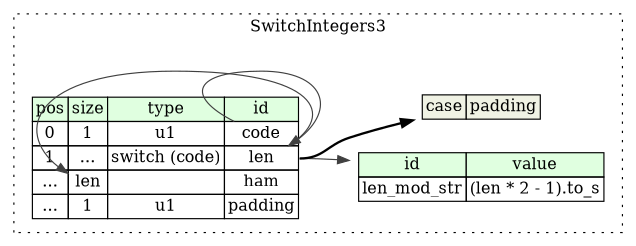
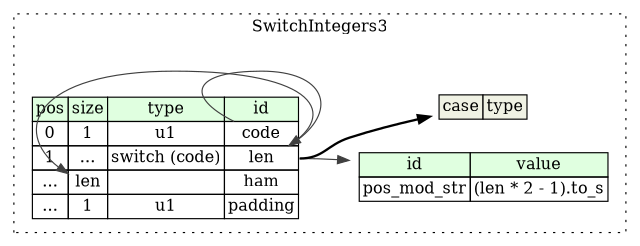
(503, 106) -> (505, 106)
(412, 189) -> (415, 189)
